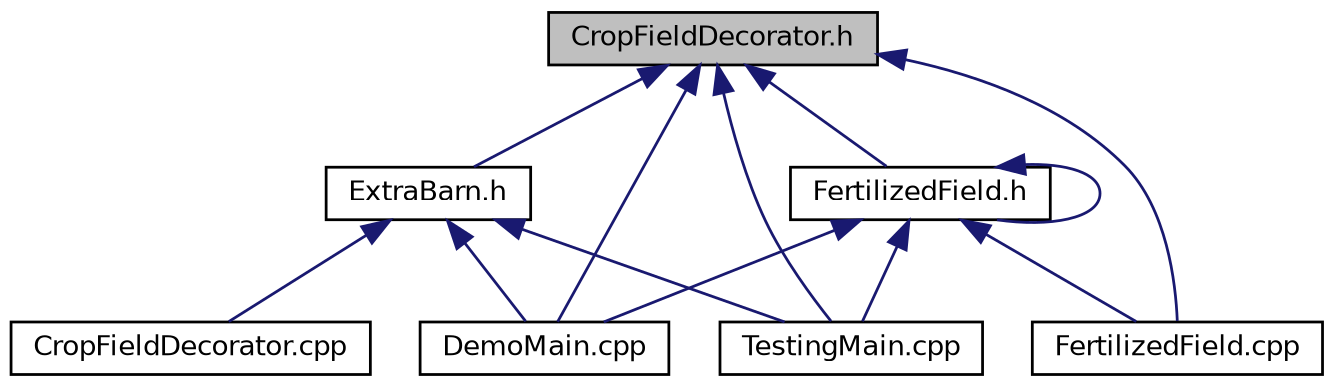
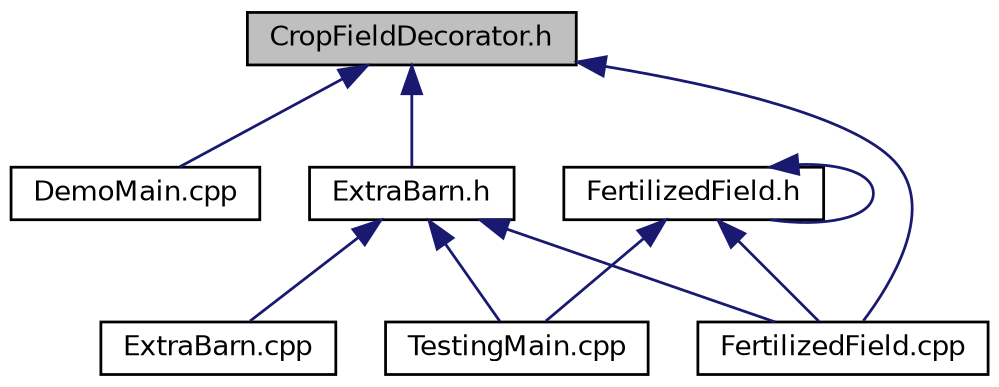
(828, 124) -> none
(762, 214) -> none
(719, 276) -> none
(495, 282) -> (641, 275)
(191, 348) -> (218, 348)
